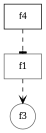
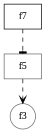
(23, 17) -> (23, 17)
(23, 66) -> (23, 66)
